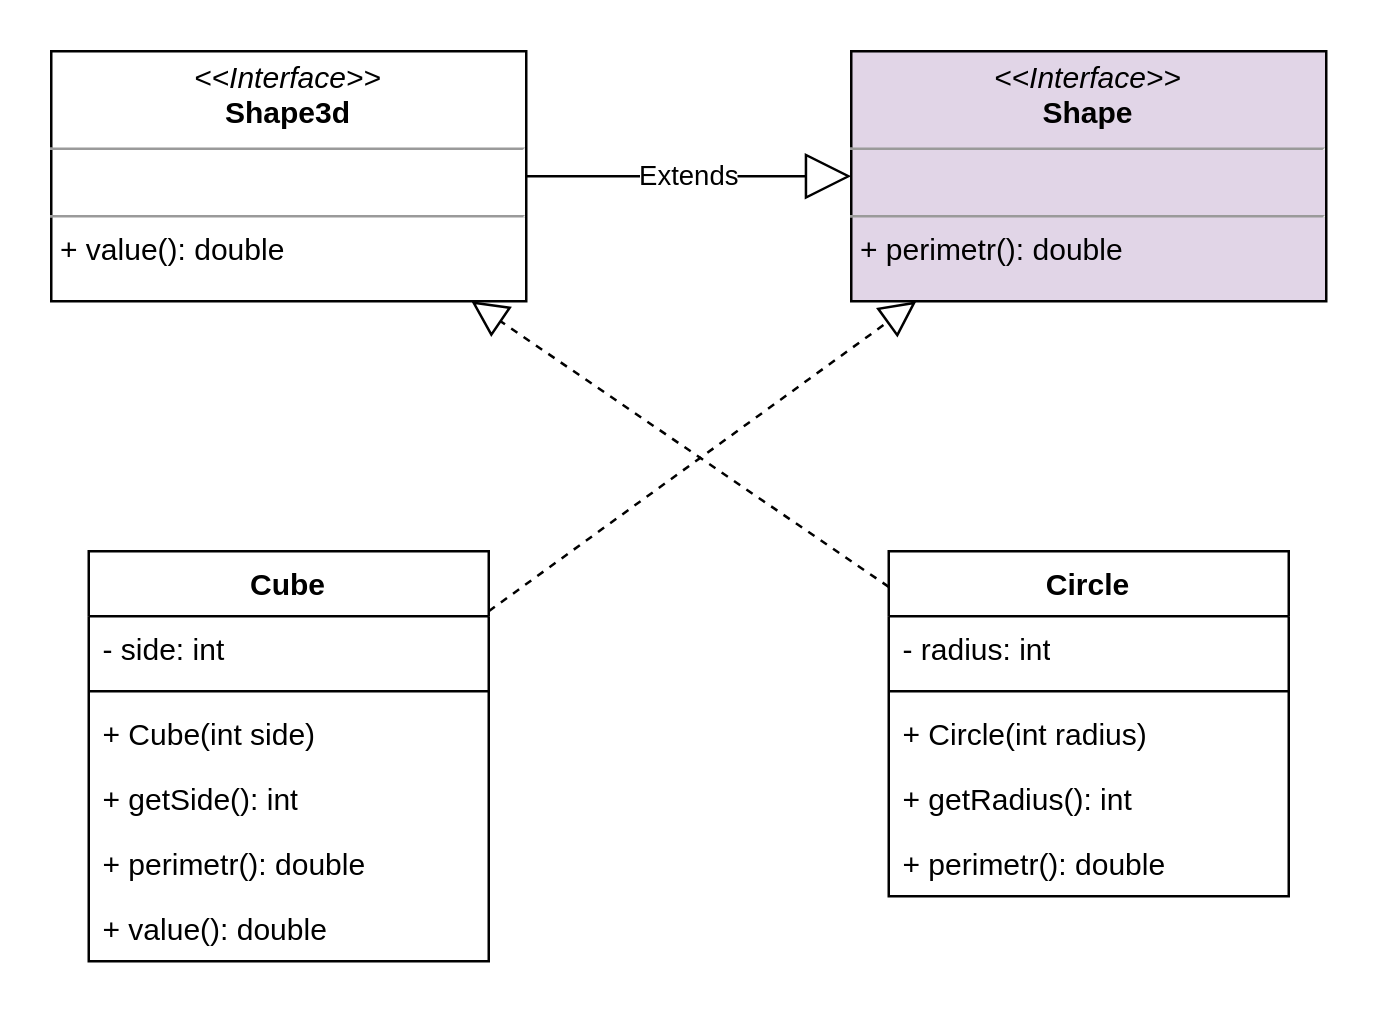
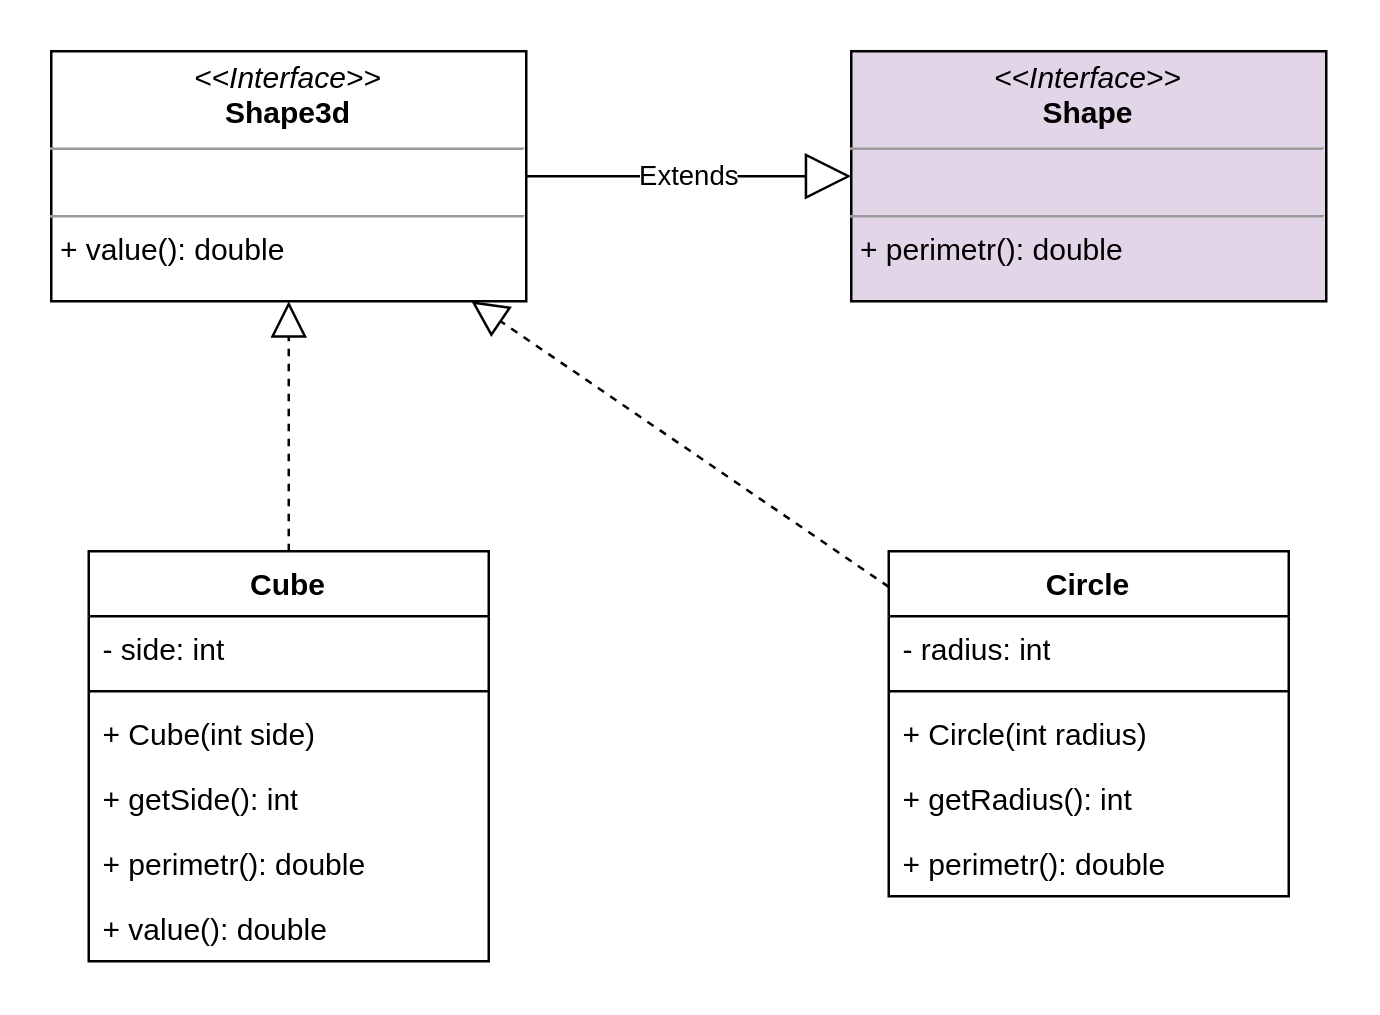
(593, 535) -> (289, 444)
